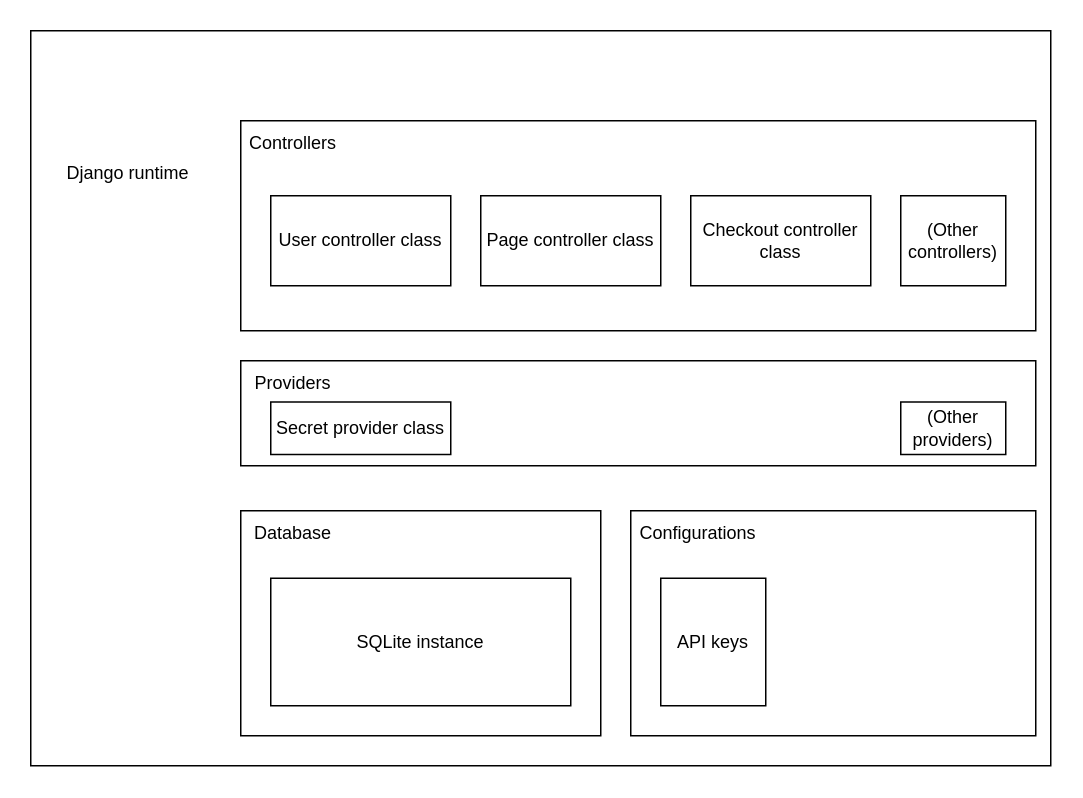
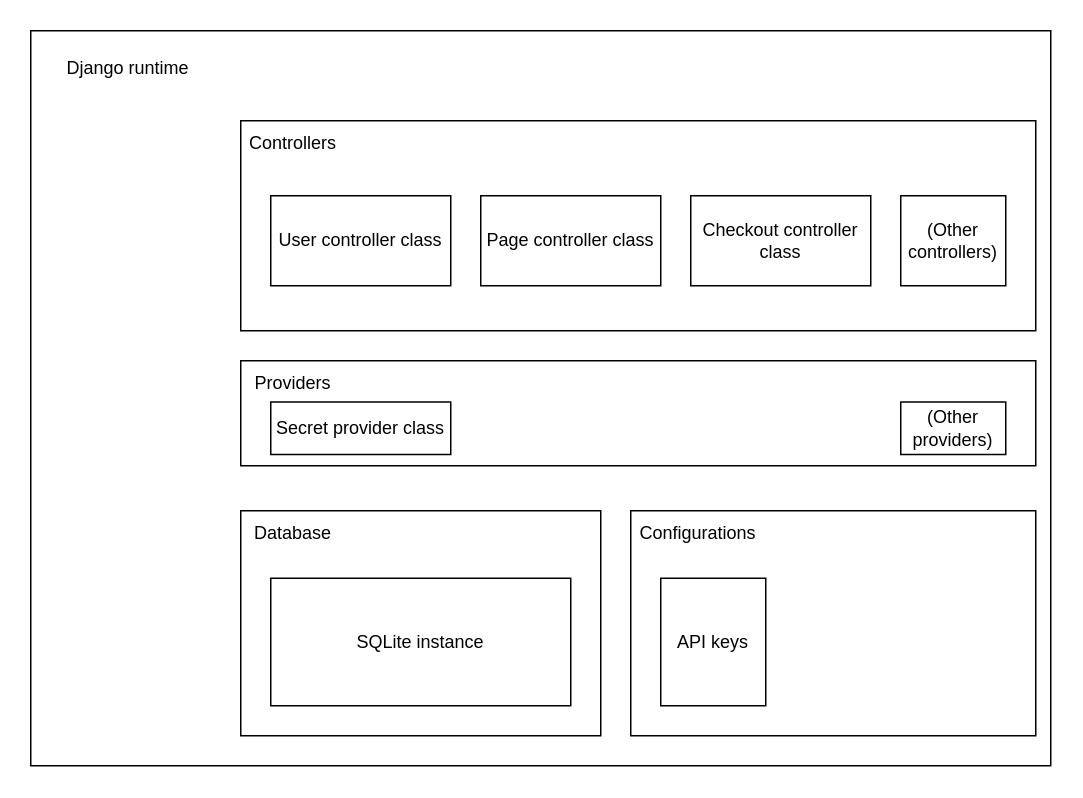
(128, 173) -> (128, 68)
